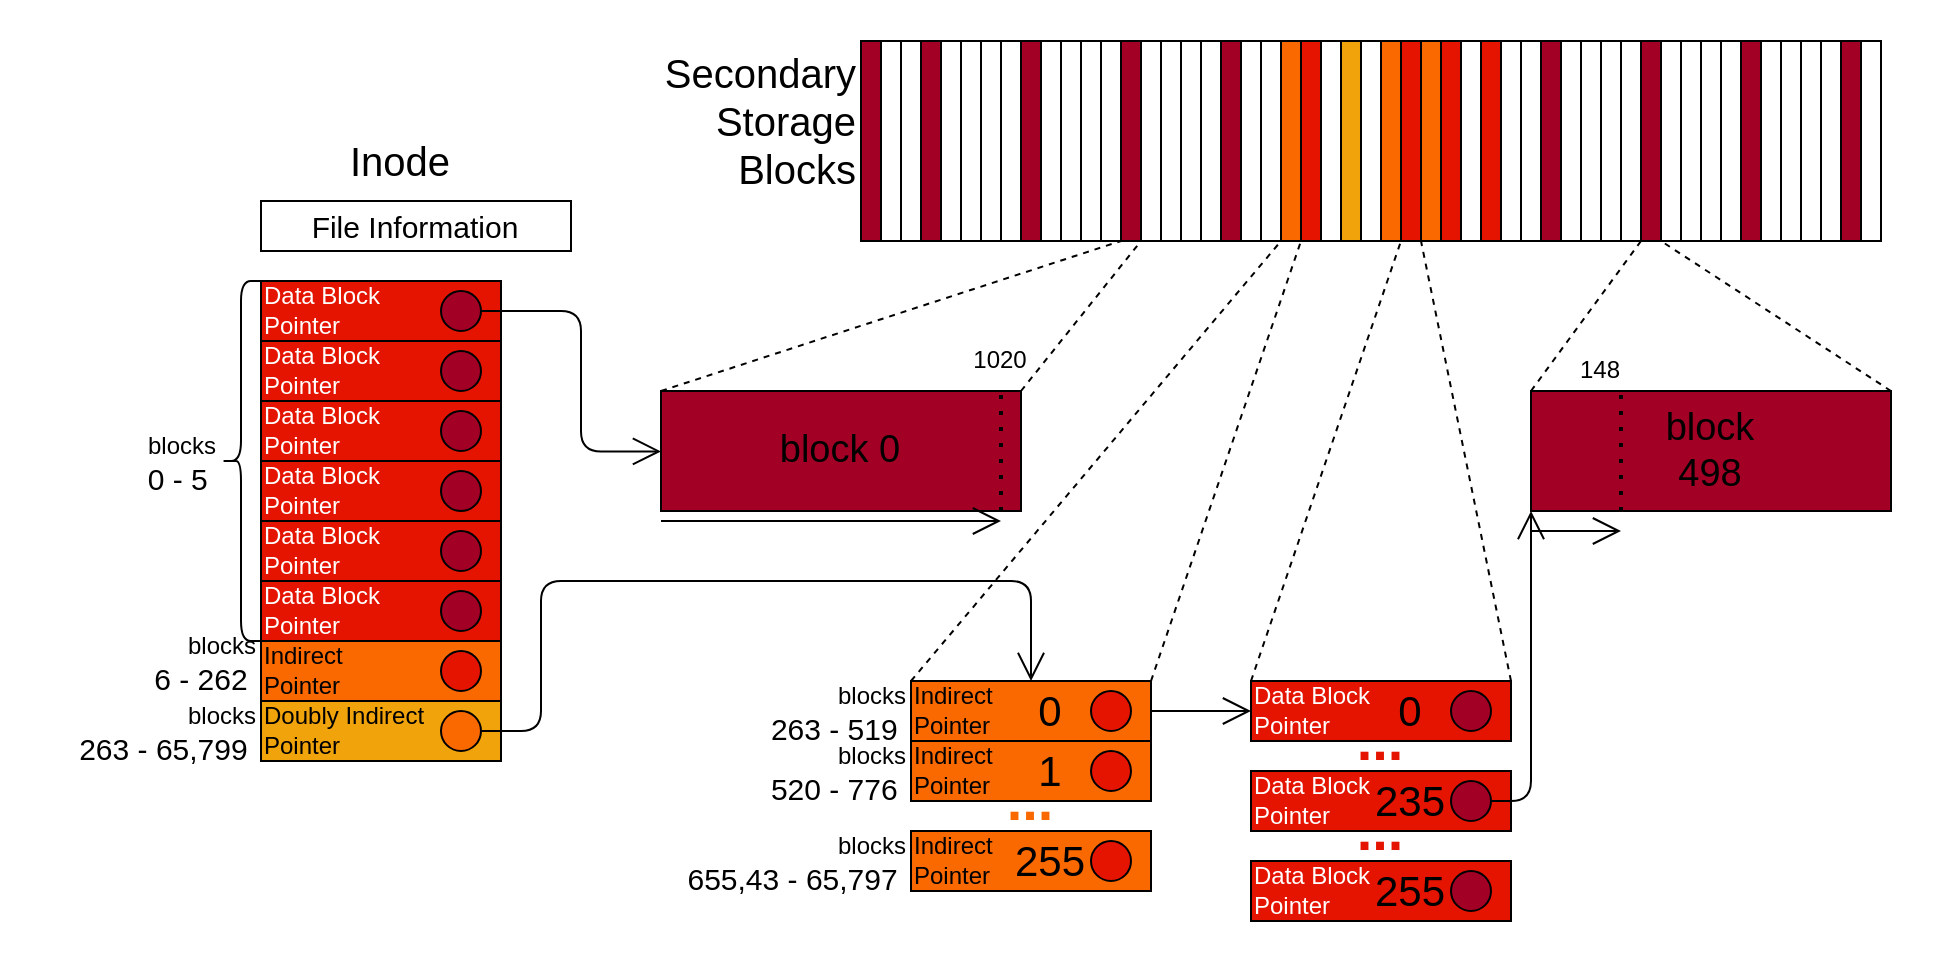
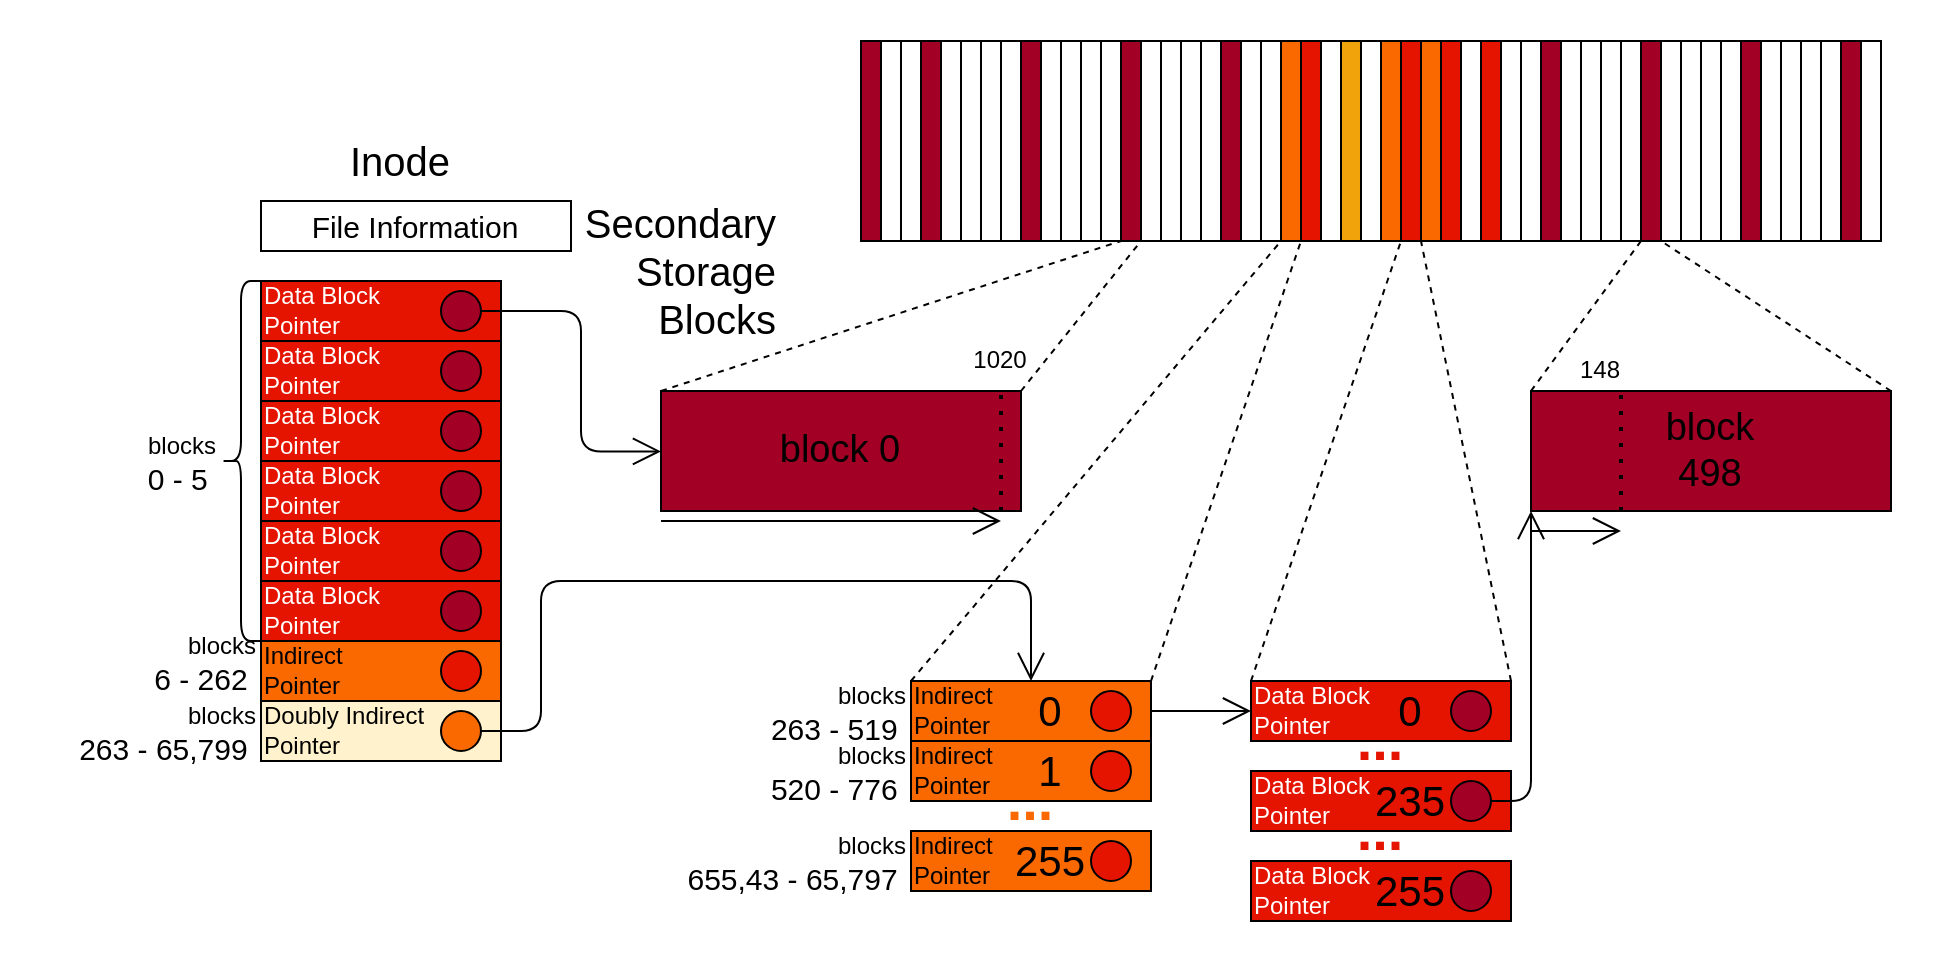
(771, 121) -> (691, 271)
(381, 731) -> (381, 731)
